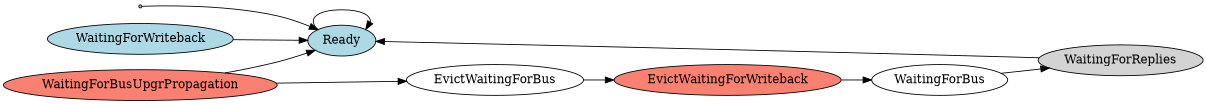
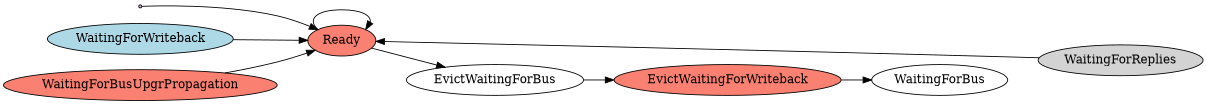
(342, 41) -> (342, 41)
(1021, 71) -> none
(337, 82) -> (404, 57)
